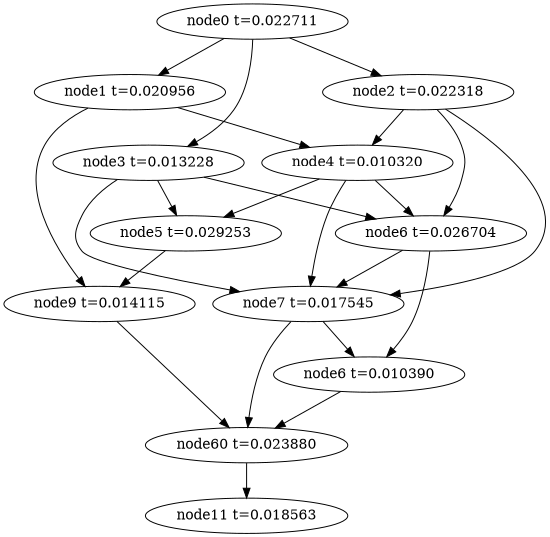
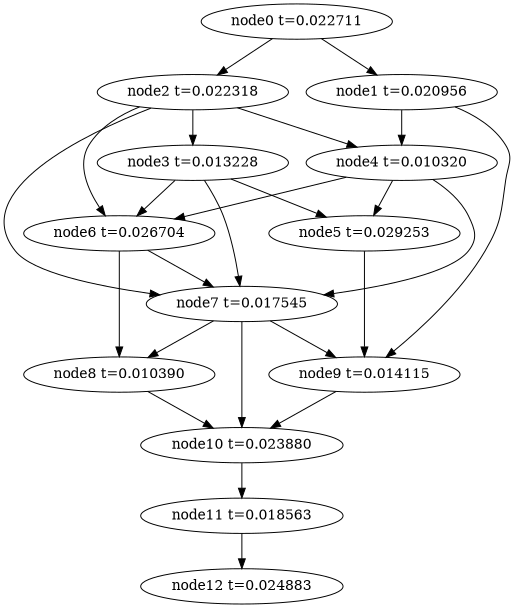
(240, 99) -> (193, 123)
none -> (299, 337)
(369, 375) -> (119, 375)
(247, 445) -> (242, 445)
none -> (242, 586)
